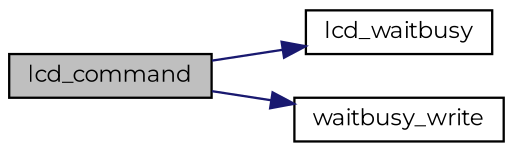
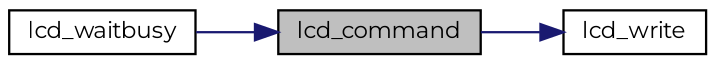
(247, 55) -> (225, 32)
(399, 120) -> (635, 32)
